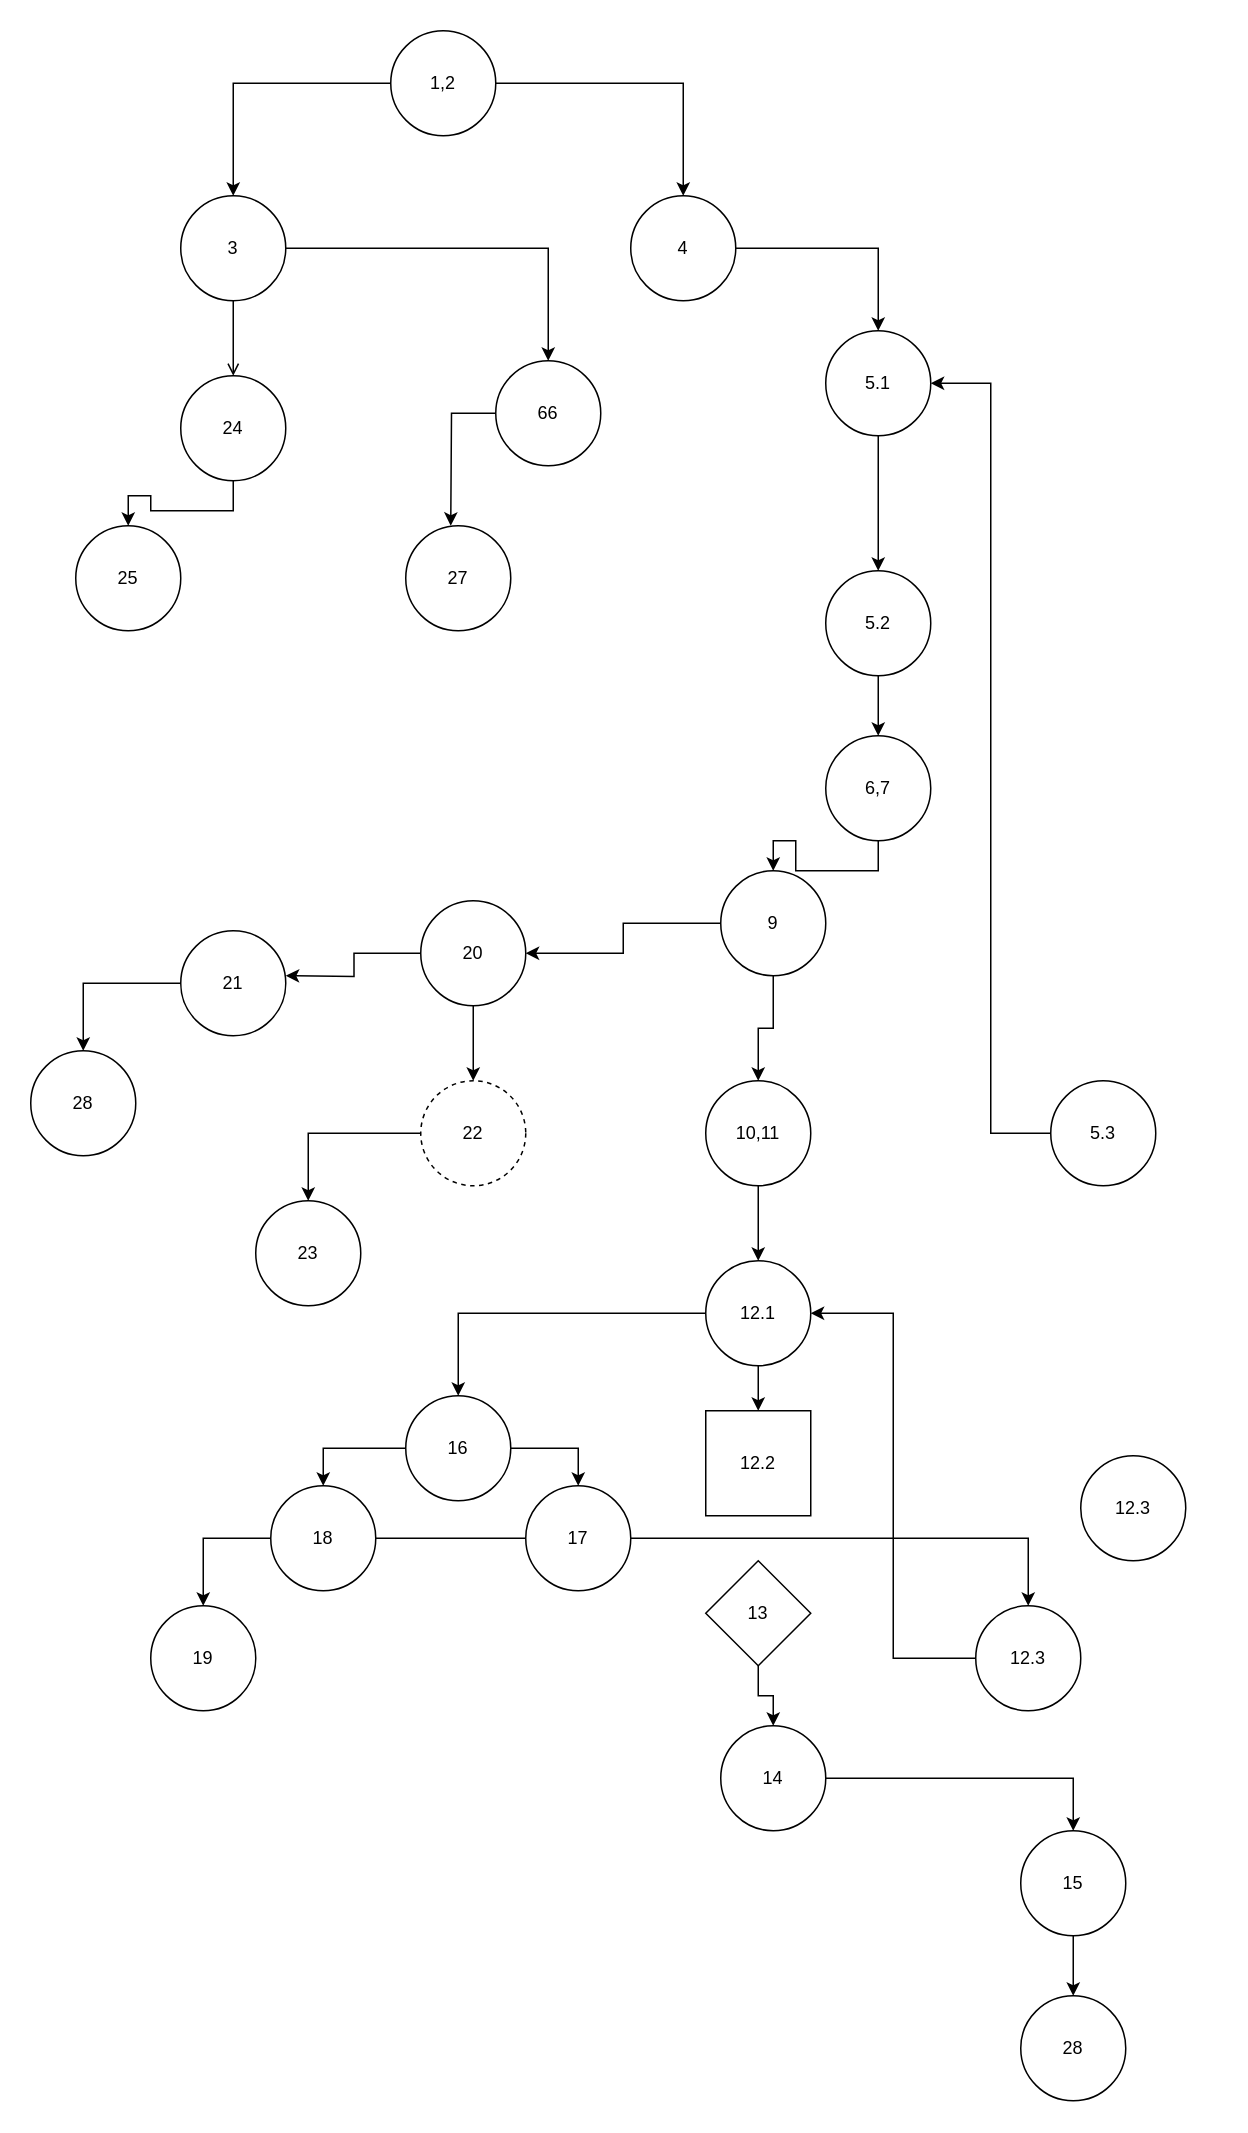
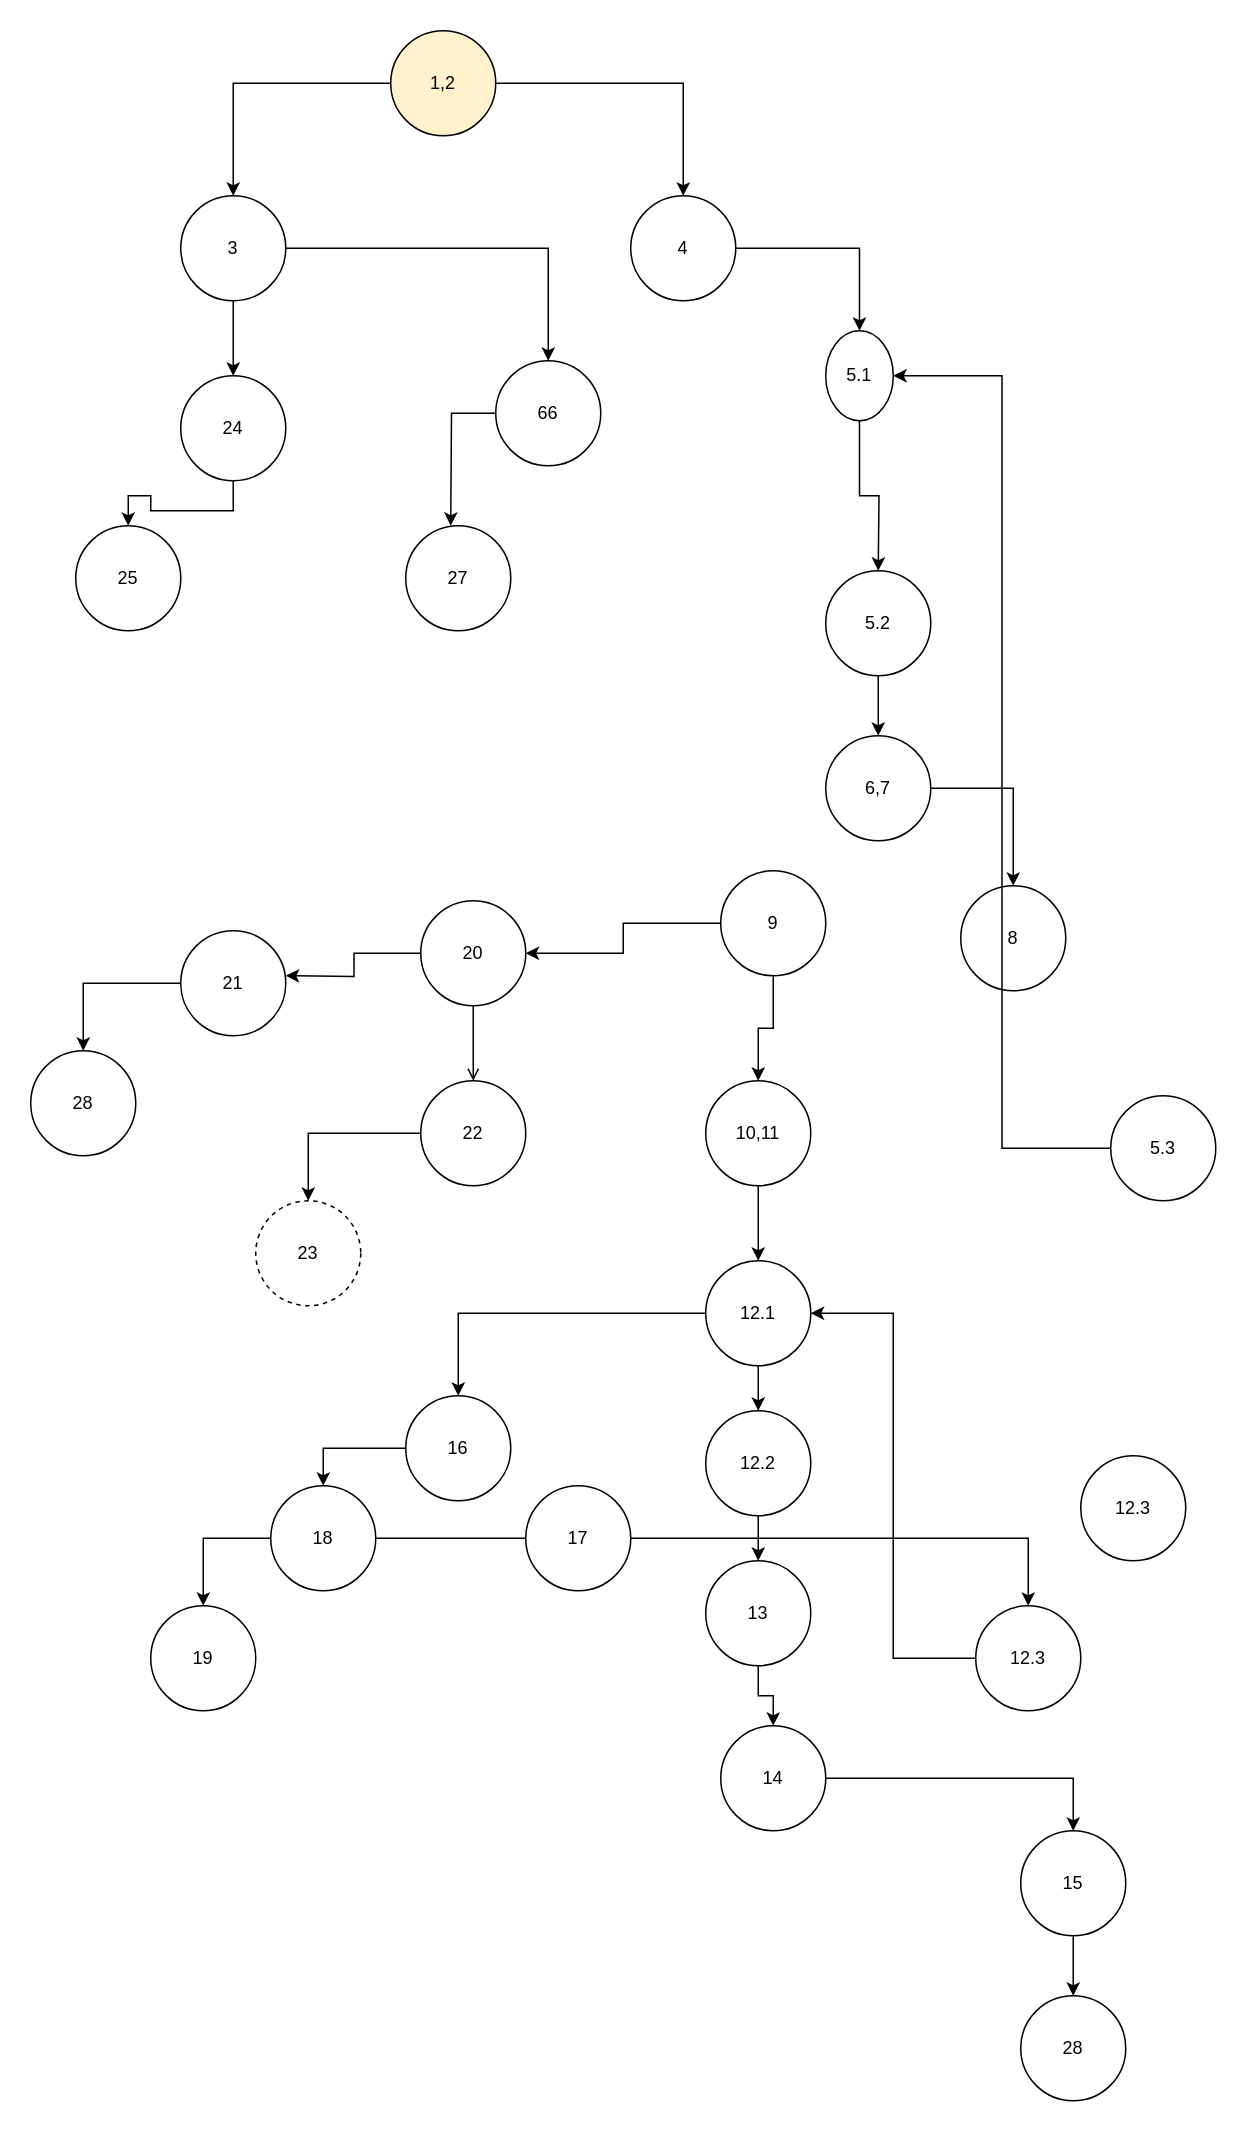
(443, 83) -> (443, 83)
(233, 366) -> (233, 364)
(878, 383) -> (860, 376)
none -> (1013, 790)
(816, 871) -> none
none -> (1013, 938)
(473, 1069) -> (473, 1071)
(473, 1133) -> (473, 1133)
(1103, 1133) -> (1163, 1148)
(308, 1253) -> (308, 1253)
(558, 1448) -> none
(758, 1463) -> (758, 1463)
none -> (758, 1544)
(758, 1613) -> (758, 1613)
